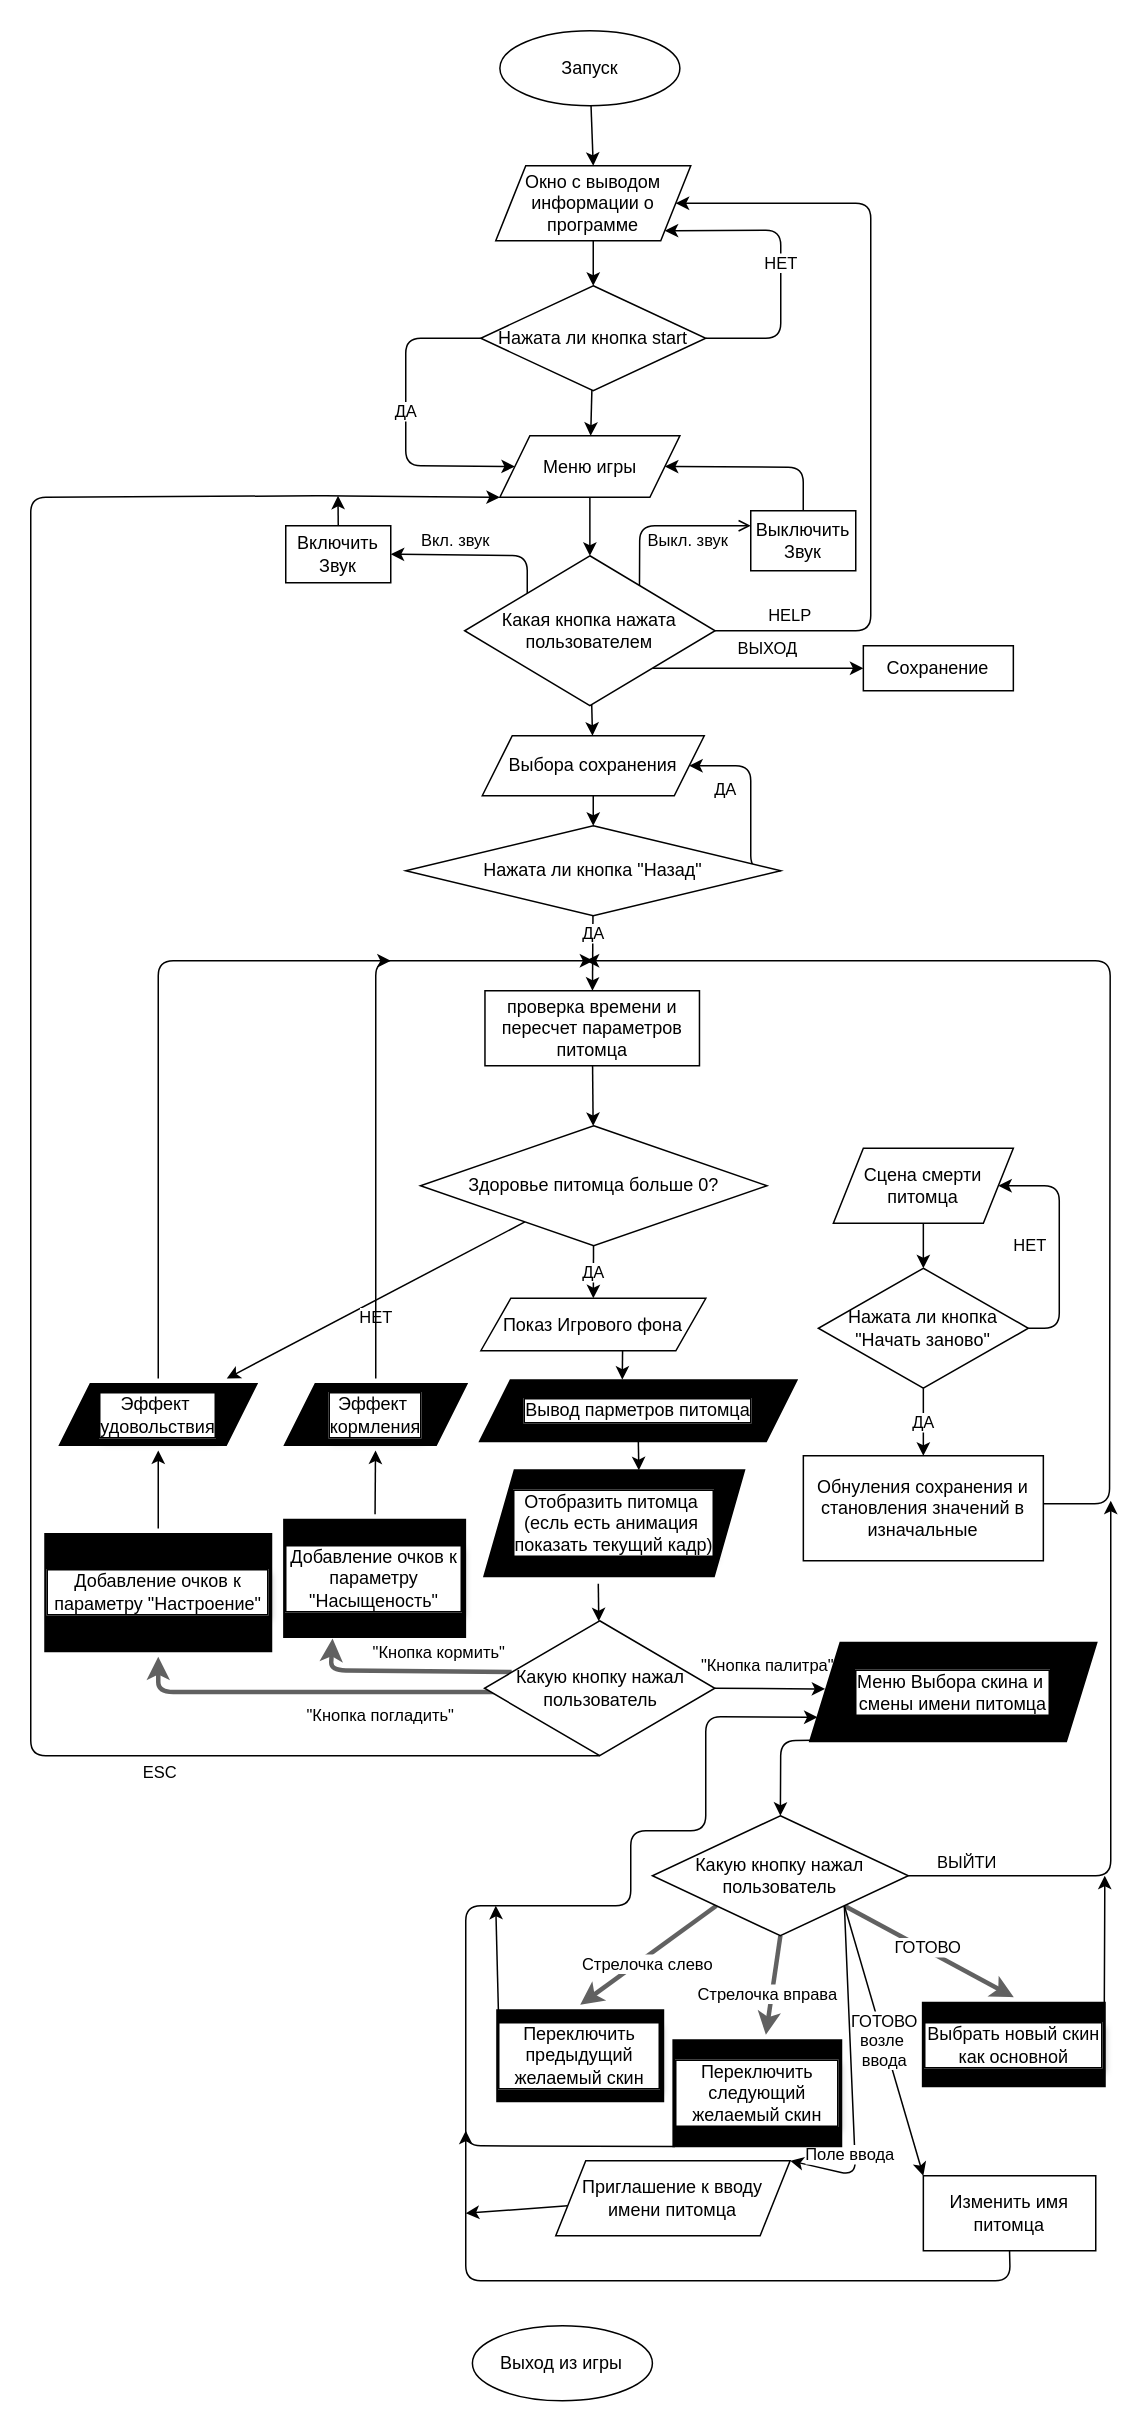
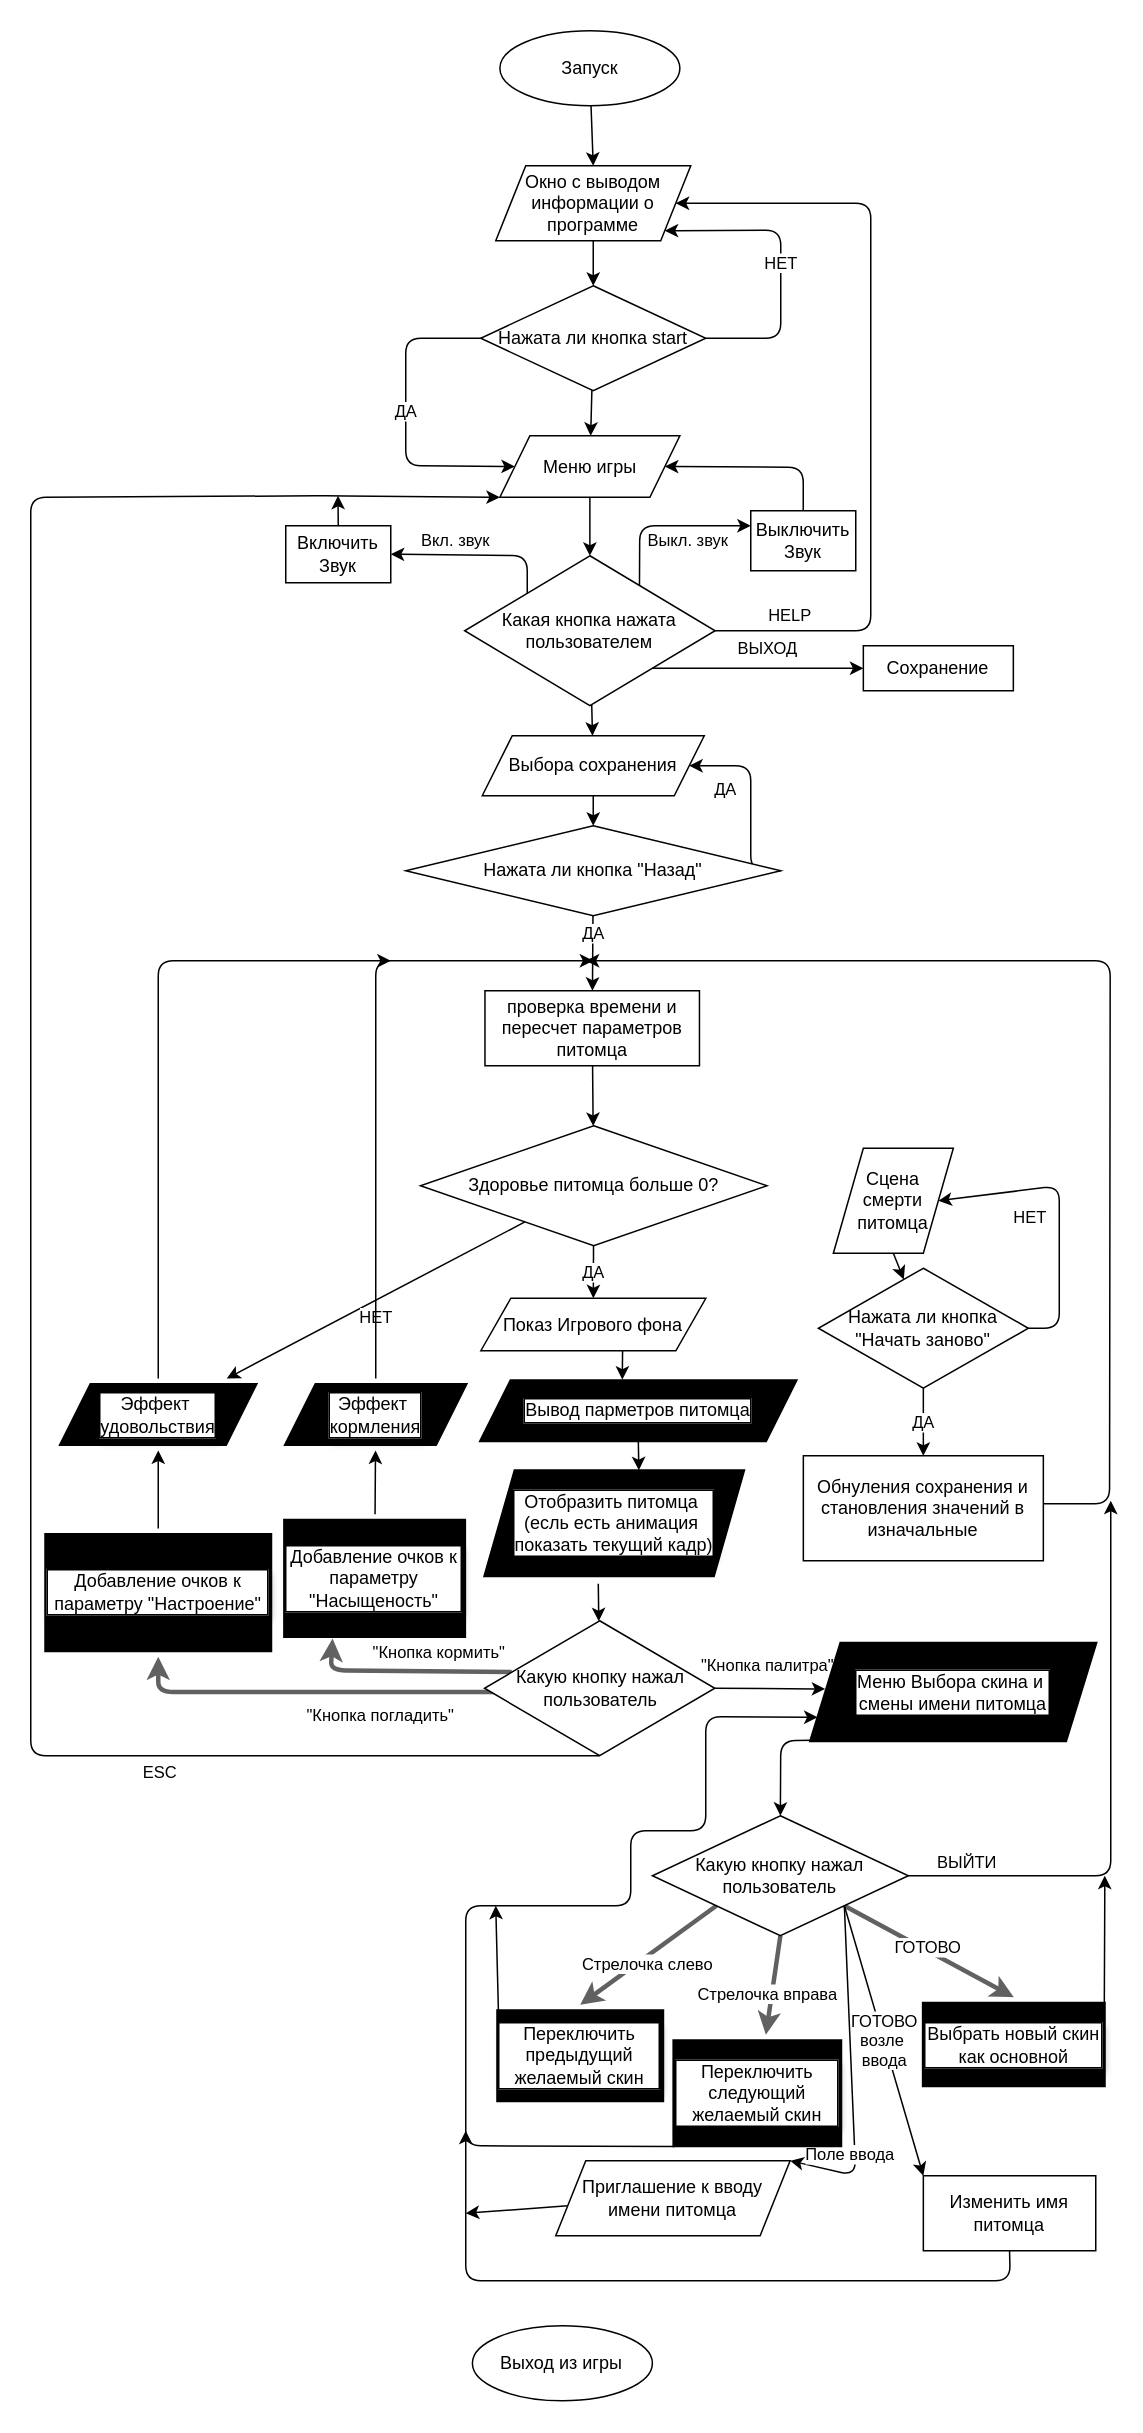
(741, 526) -> (739, 526)
(923, 1186) -> (893, 1201)
